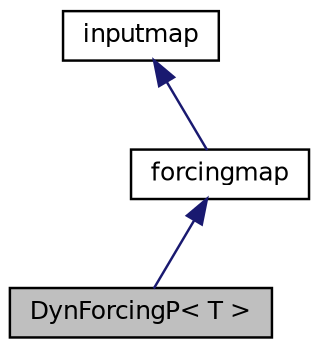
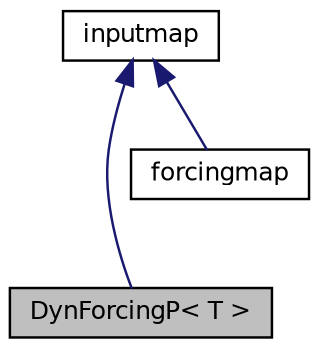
(174, 255) -> (108, 187)
